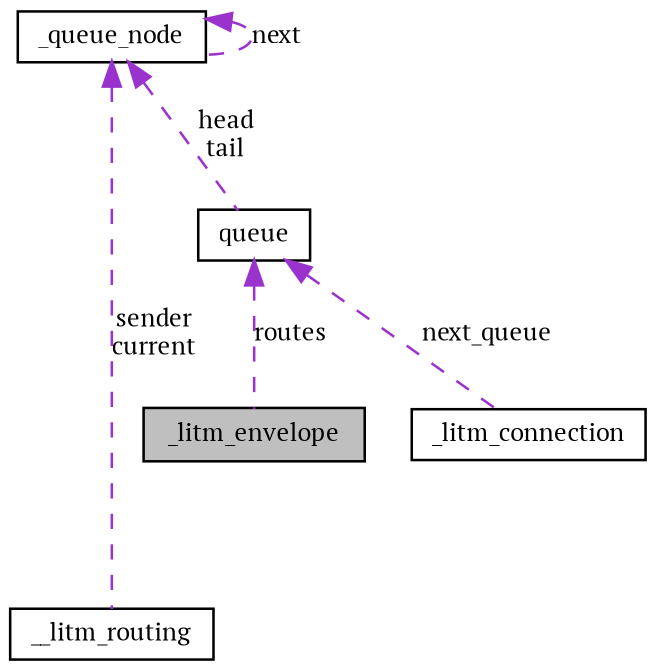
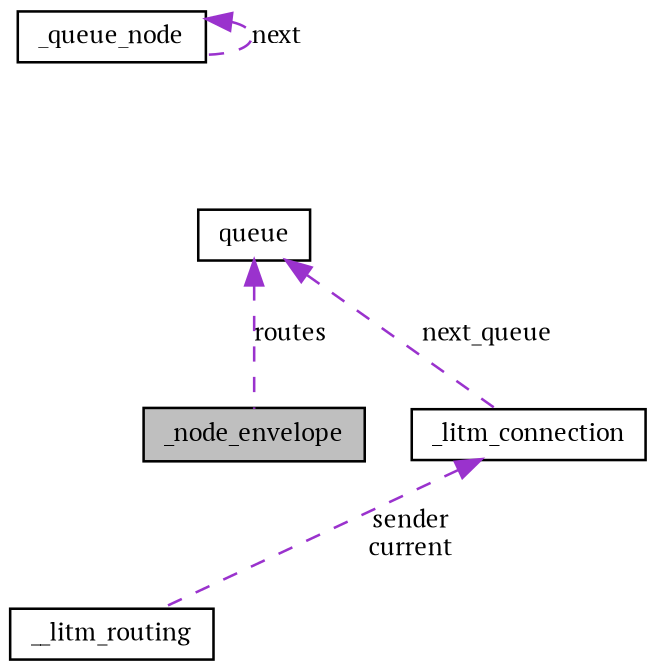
(191, 147) -> none
(112, 348) -> (309, 540)
(254, 435) -> (254, 435)
